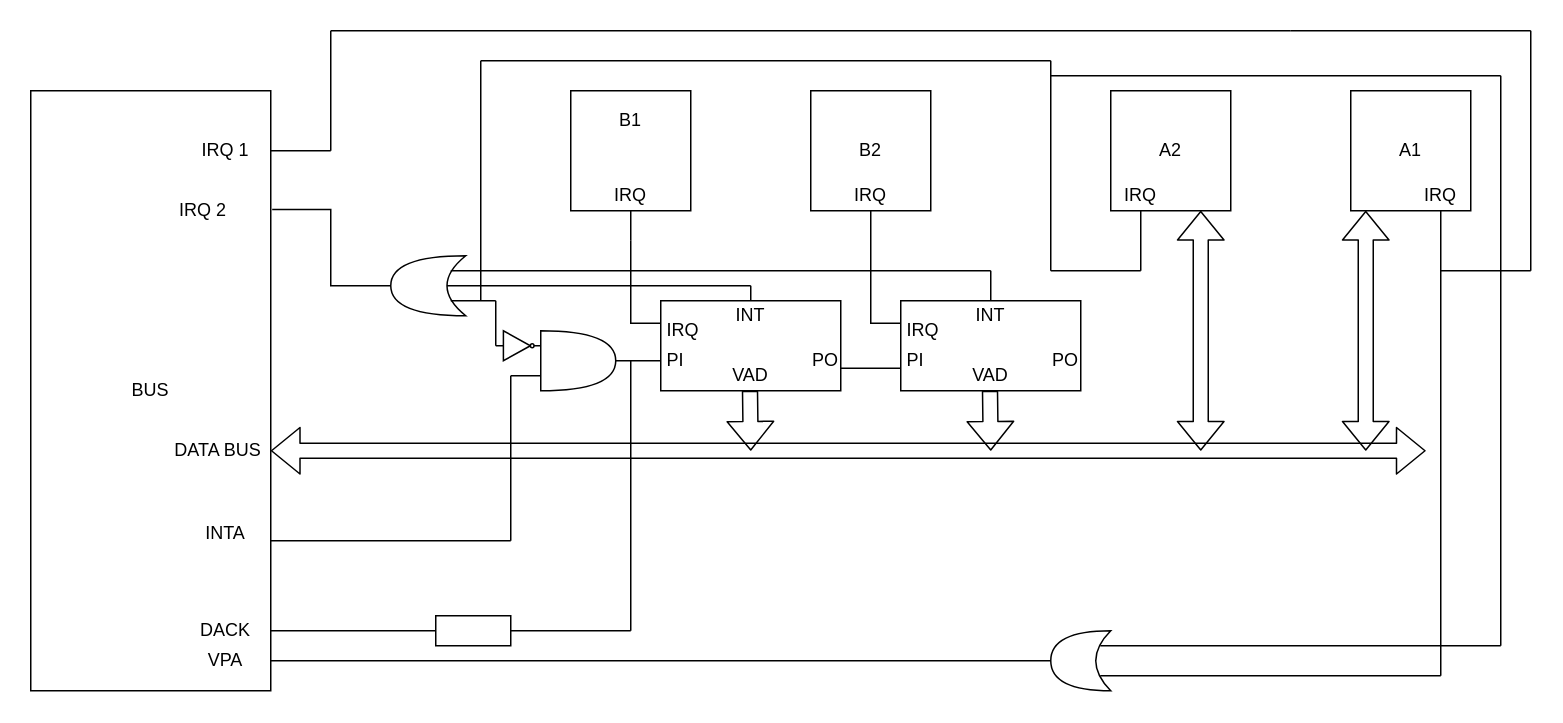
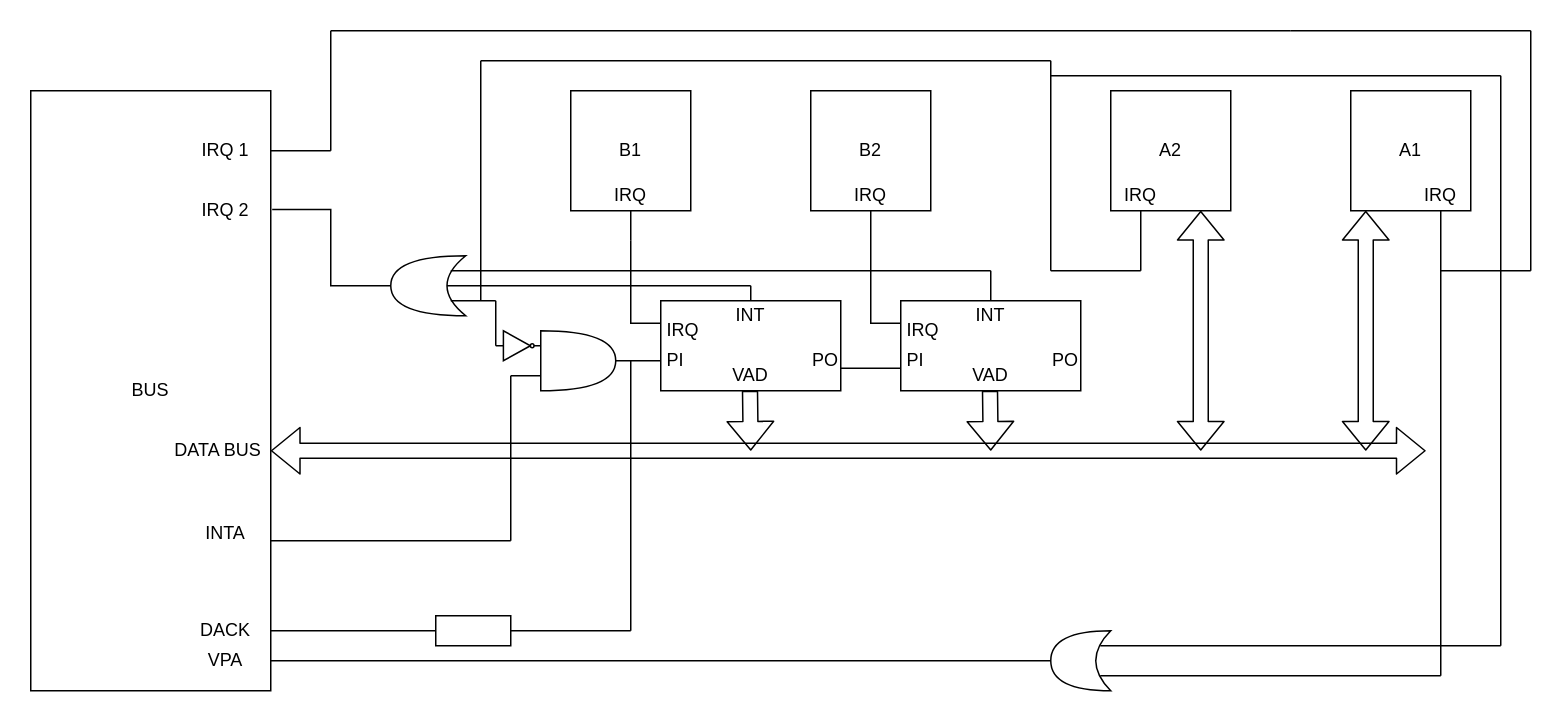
(631, 121) -> (631, 151)
(203, 211) -> (226, 211)
